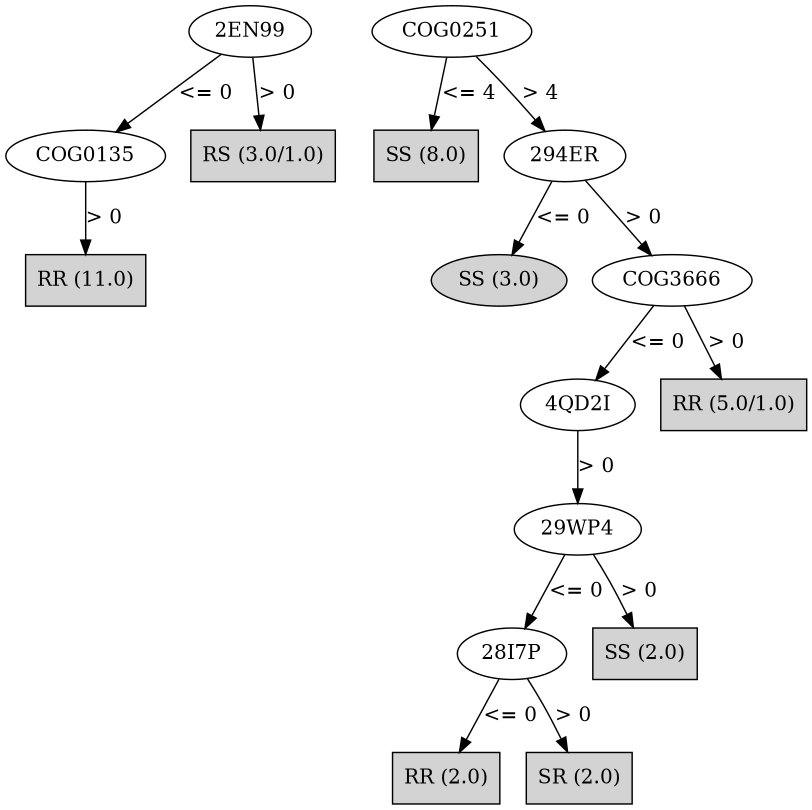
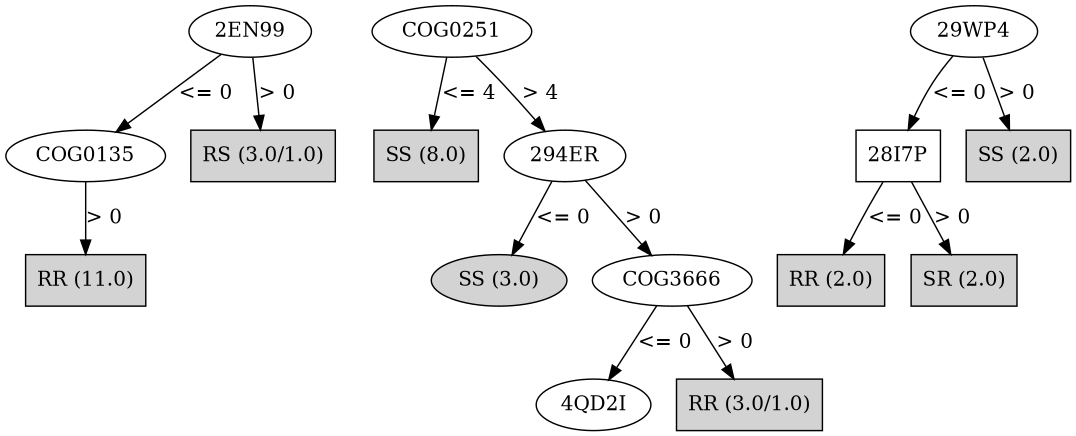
(734, 405) -> (749, 405)
(578, 460) -> none
(512, 654) -> (898, 156)
